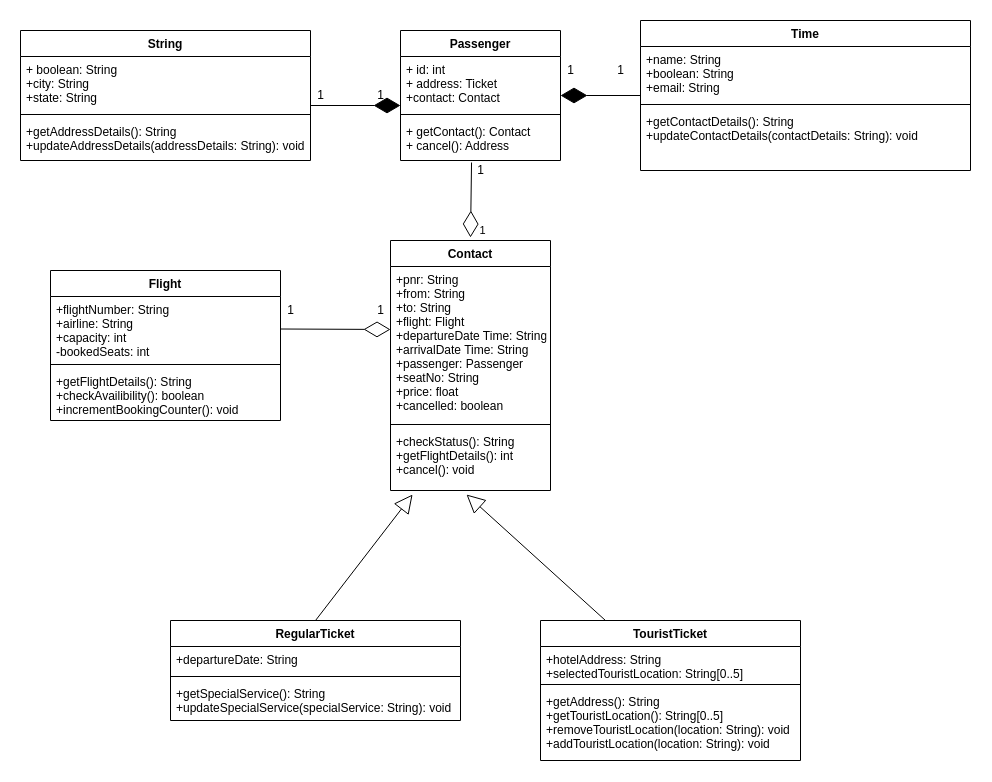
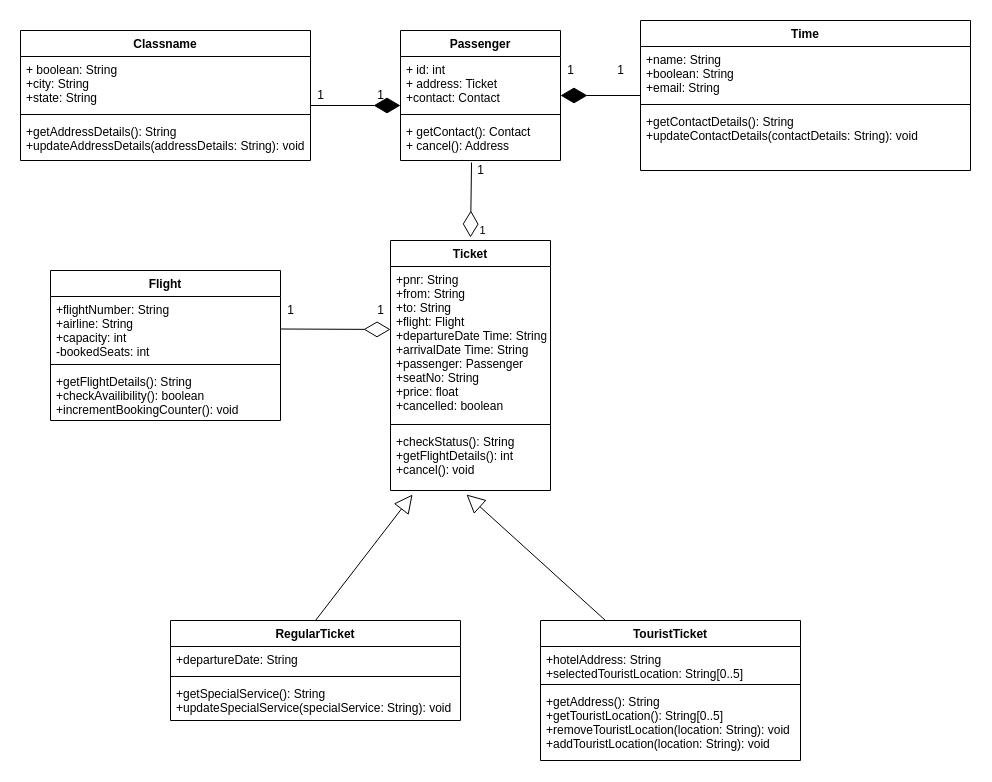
(165, 44) -> (165, 44)
(470, 254) -> (470, 254)
